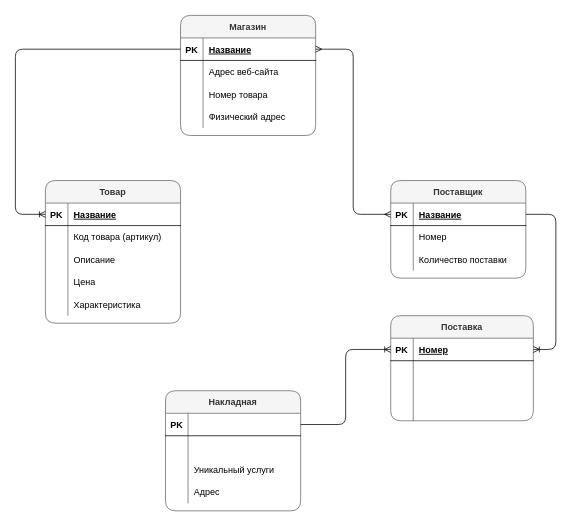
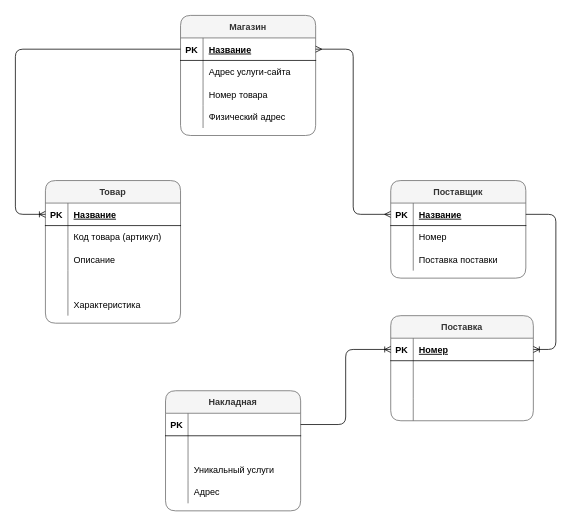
(245, 72) -> (253, 72)
(465, 260) -> (460, 260)
(124, 282) -> none
